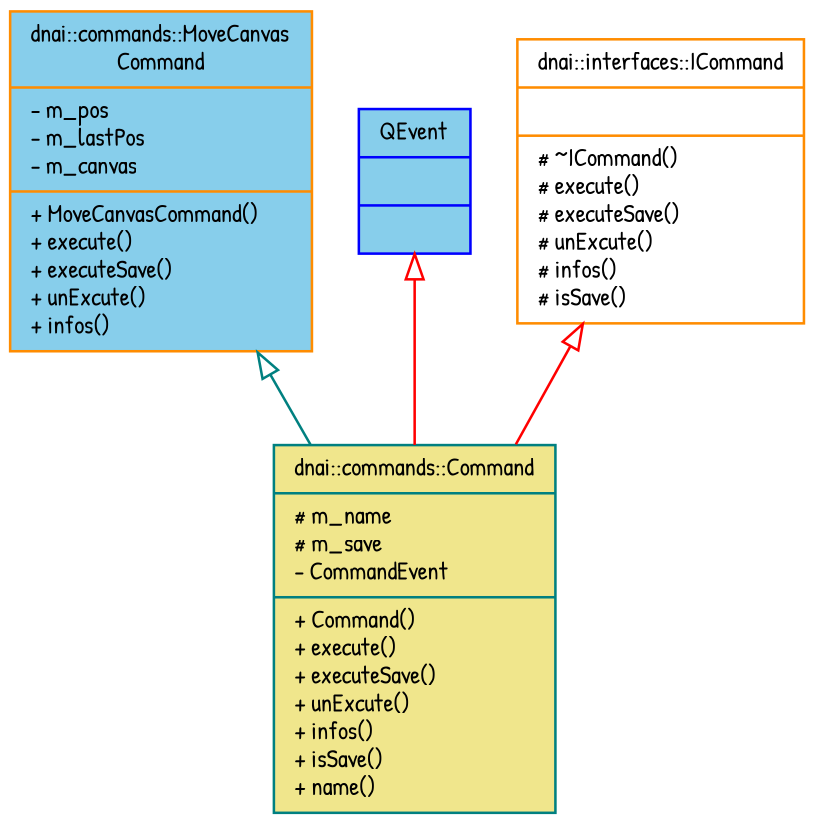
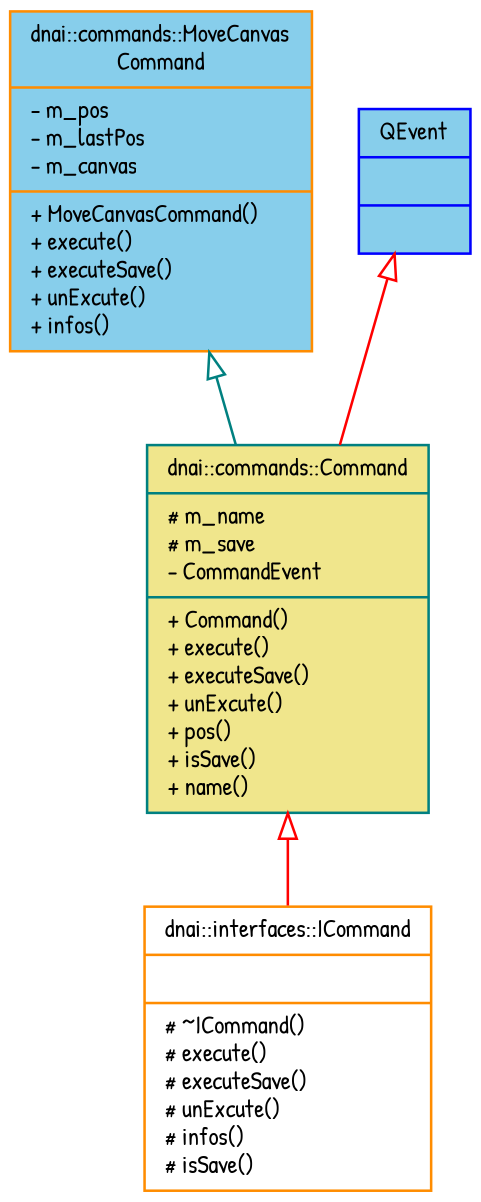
(543, 396) -> (288, 872)
(335, 732) -> (200, 732)
